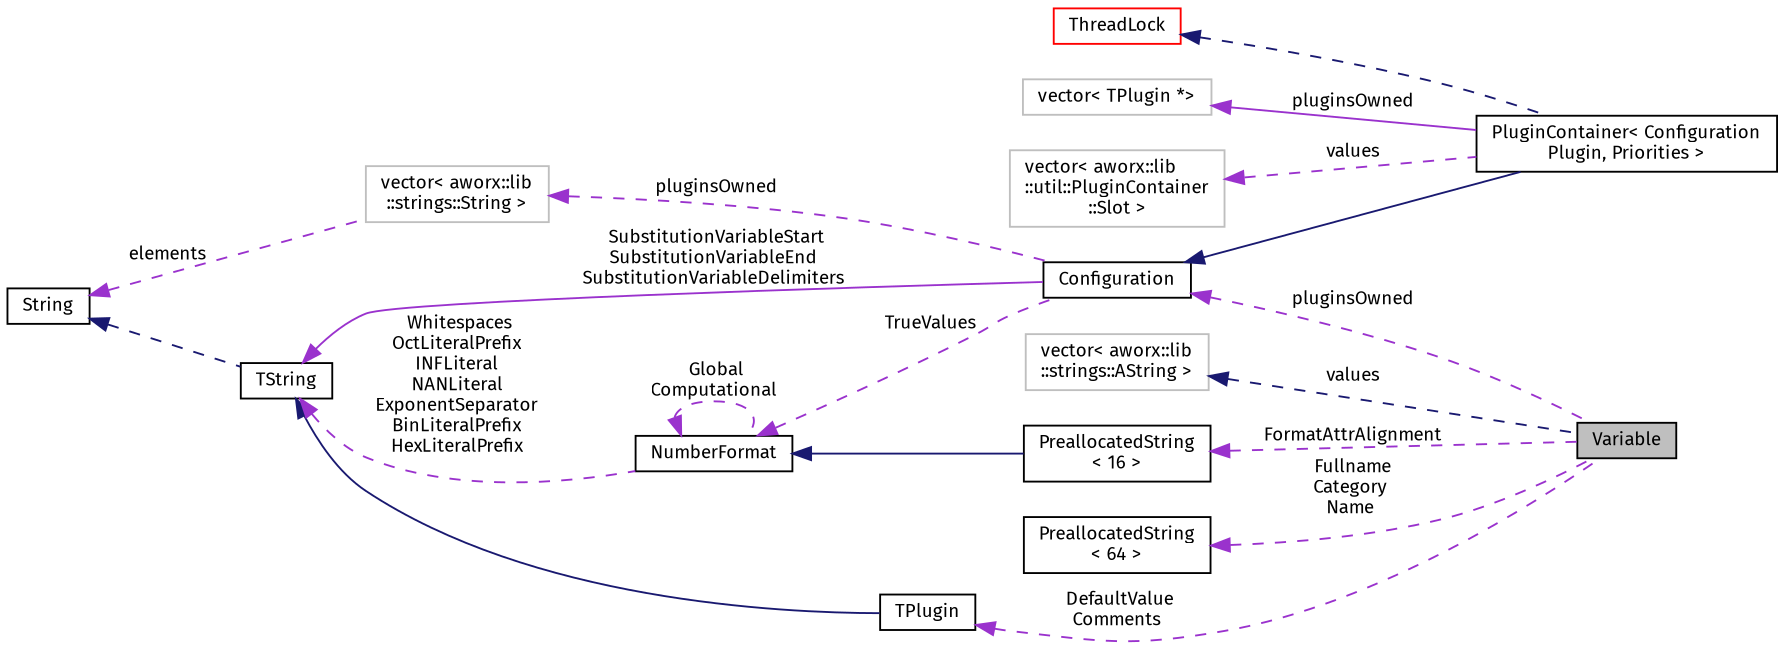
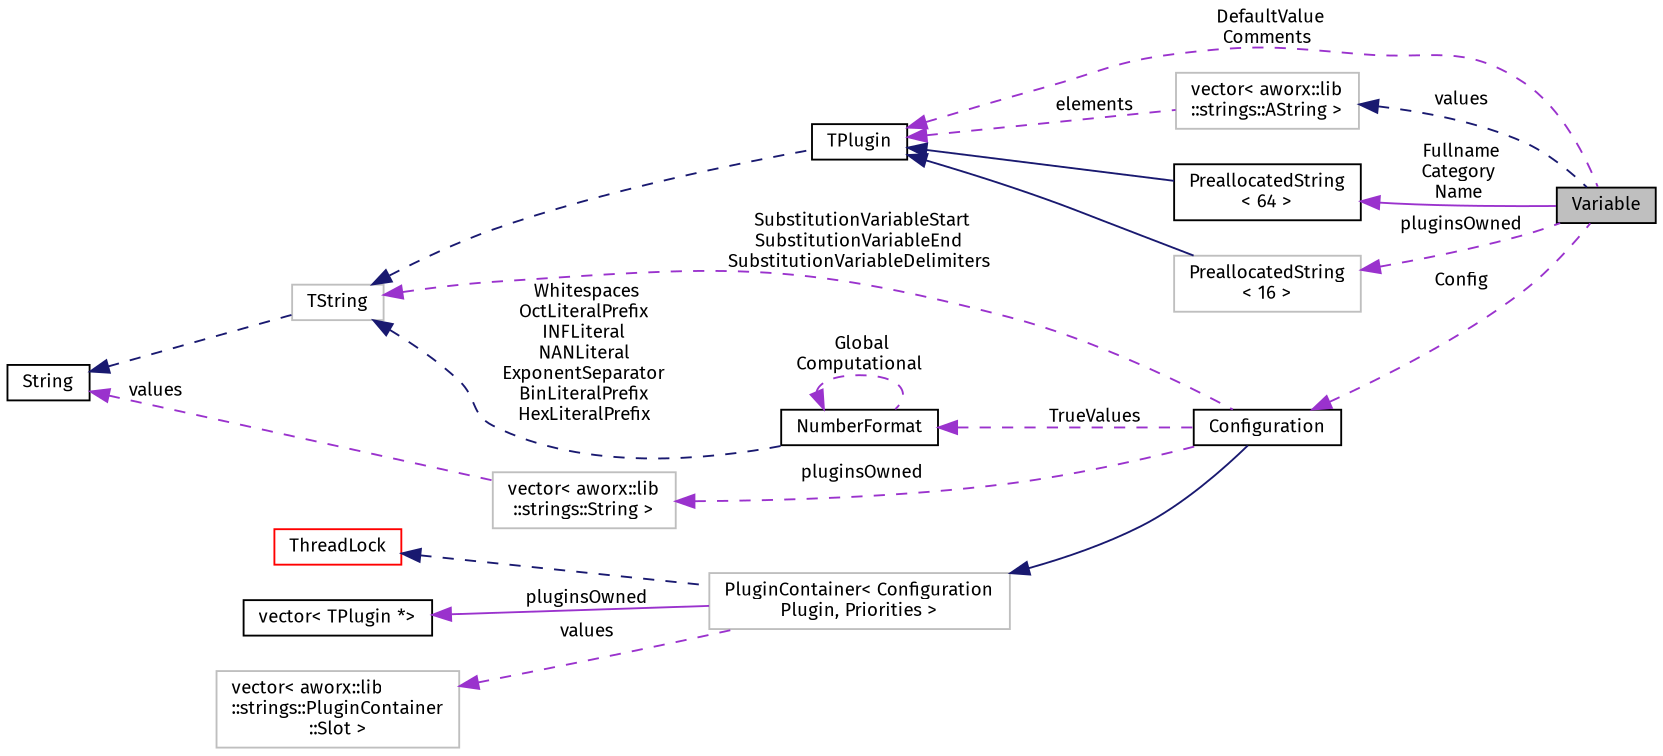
(1117, 97) -> (338, 618)
none -> (1051, 123)
(1627, 144) -> (860, 601)
none -> (1050, 165)
(1117, 189) -> (338, 709)
(1362, 215) -> (1147, 523)
(165, 255) -> (153, 391)
(673, 294) -> (829, 279)
(1351, 300) -> (1459, 281)
(287, 381) -> (338, 302)
(1351, 436) -> (1459, 225)
(918, 454) -> (1061, 205)
(1117, 454) -> (1267, 284)
(464, 480) -> (566, 450)
(1417, 525) -> (1468, 206)
(566, 575) -> (596, 198)
